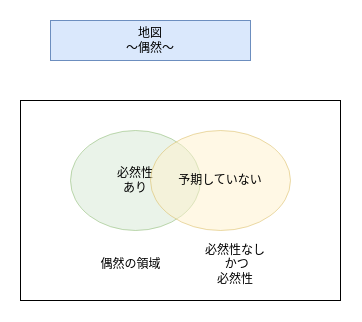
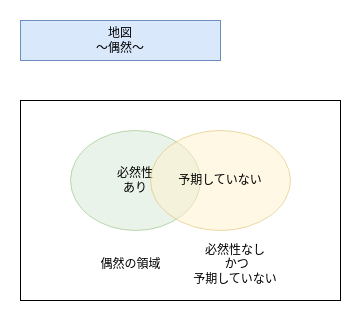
(151, 41) -> (121, 41)
(236, 265) -> (236, 265)
